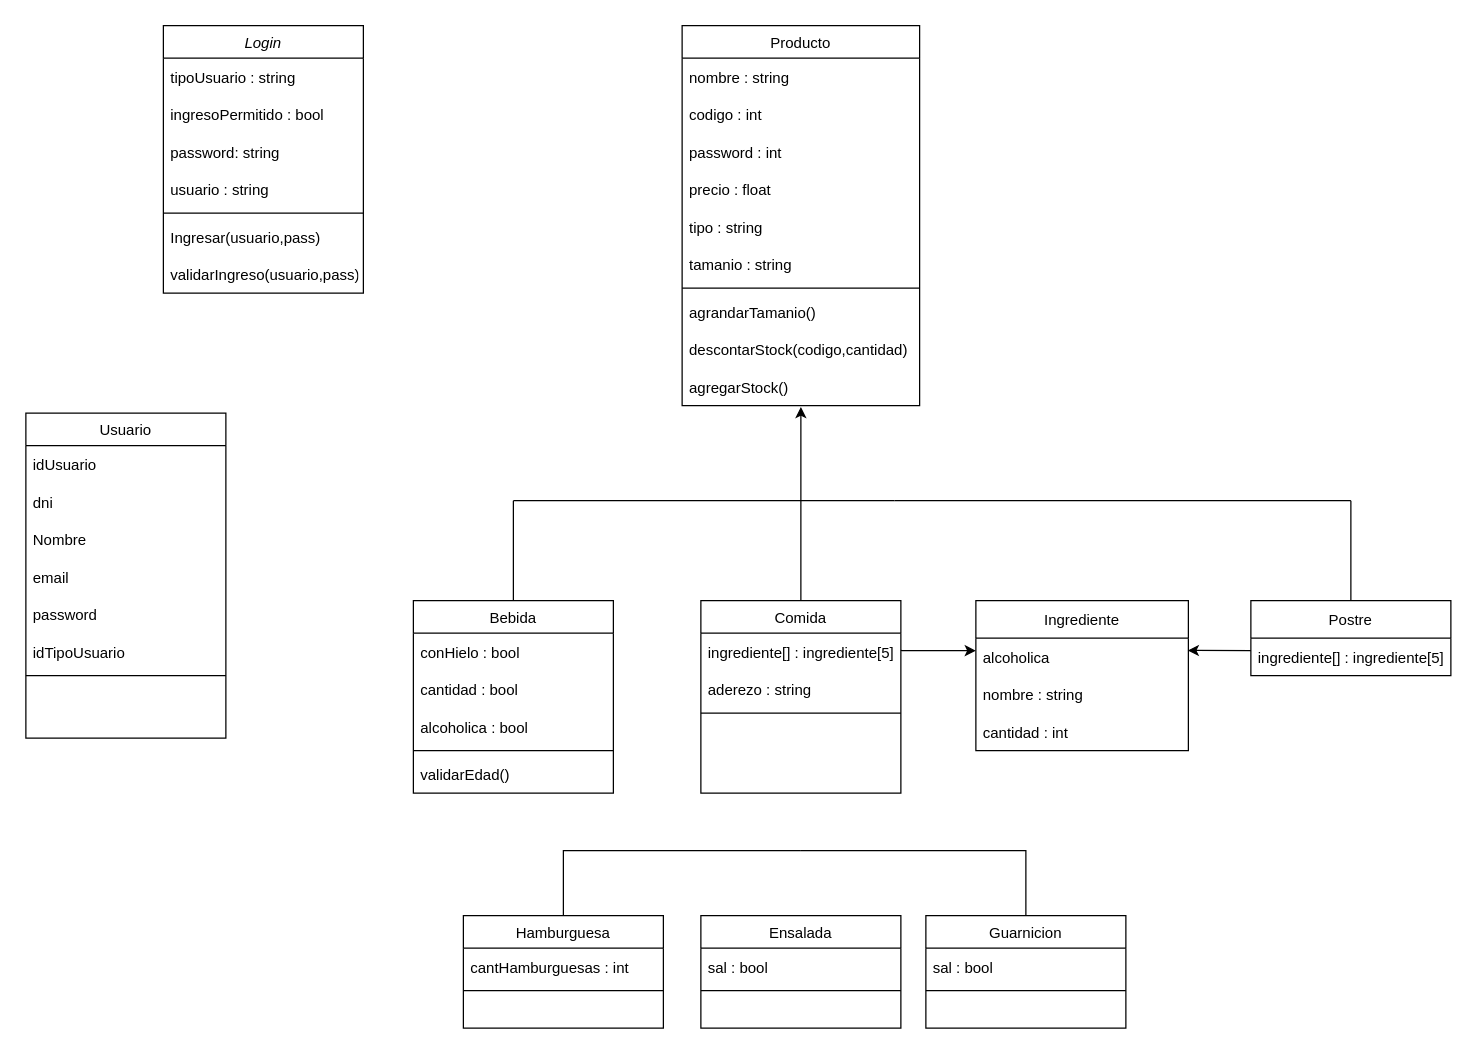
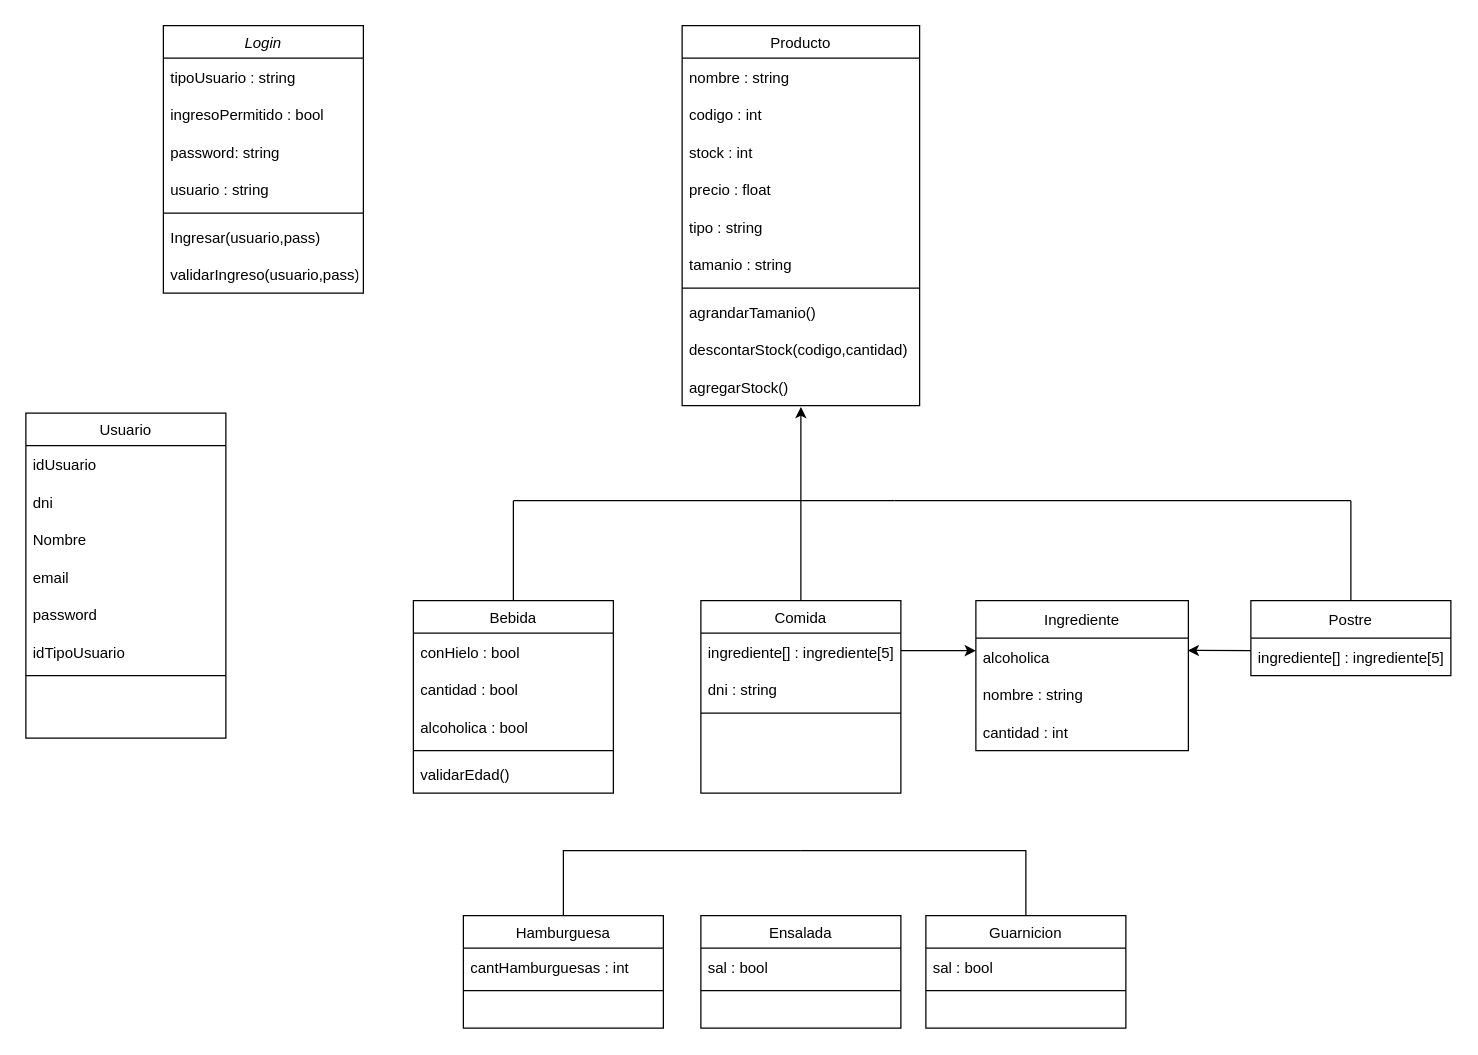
(740, 153) -> (727, 153)
(767, 690) -> (748, 690)
